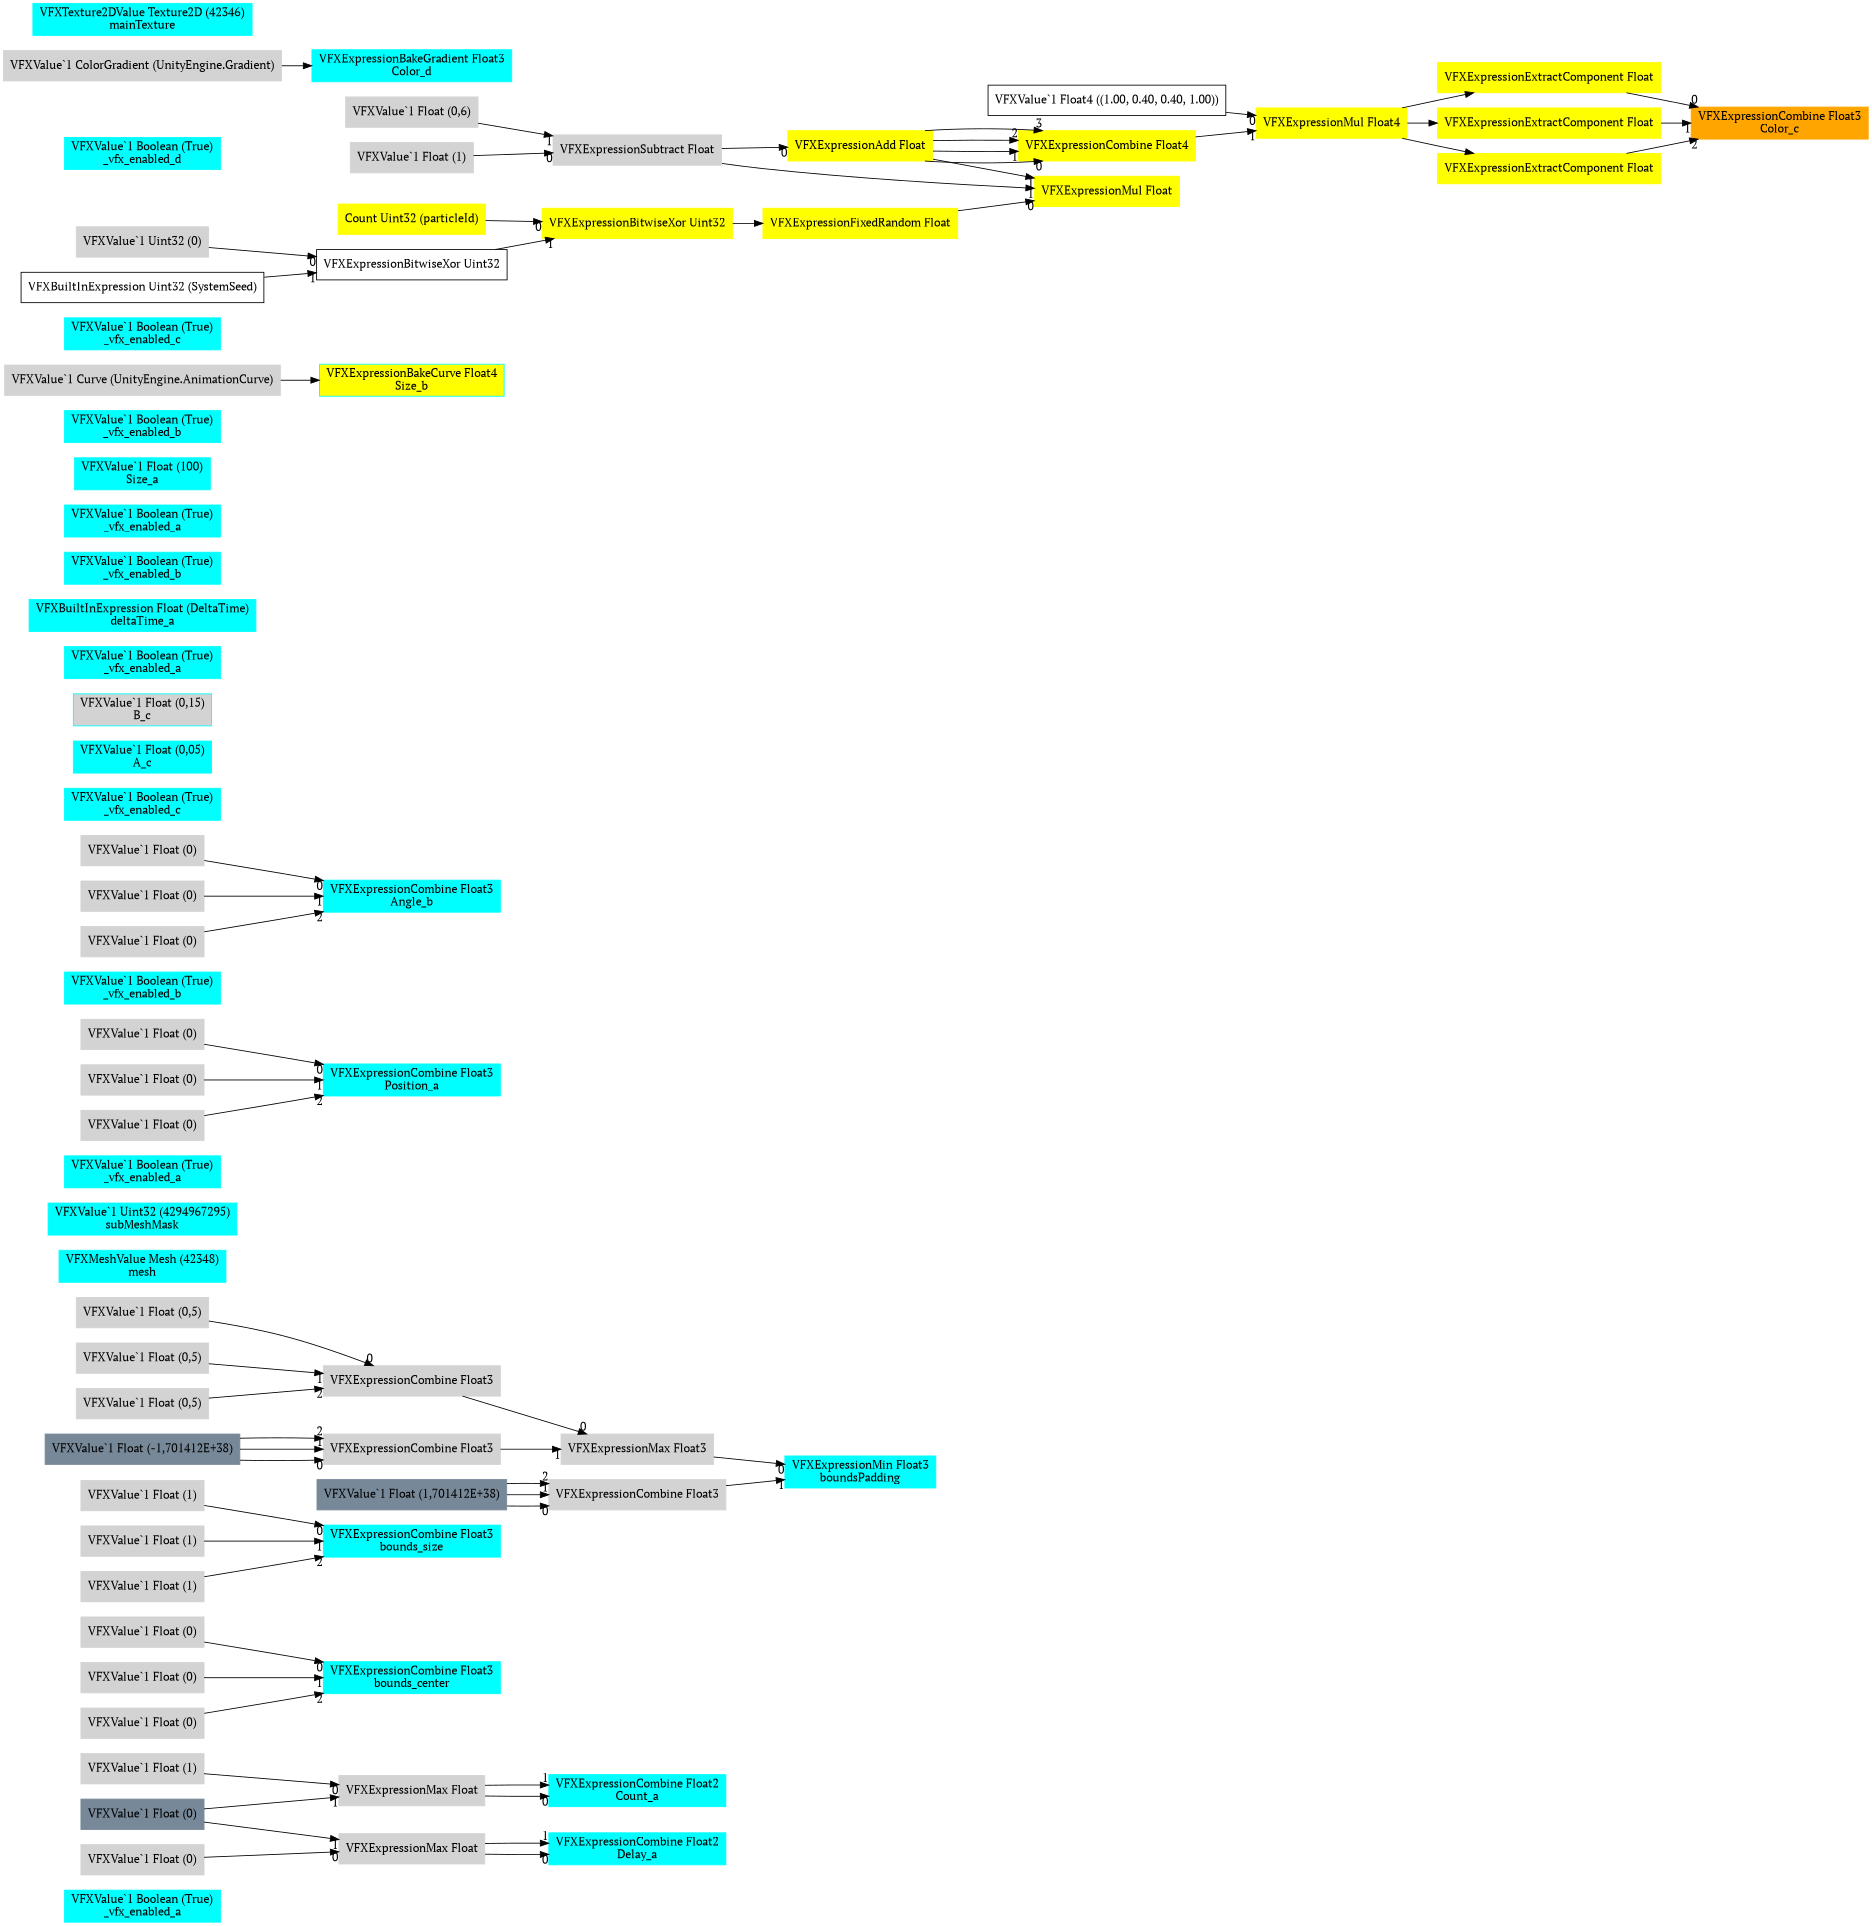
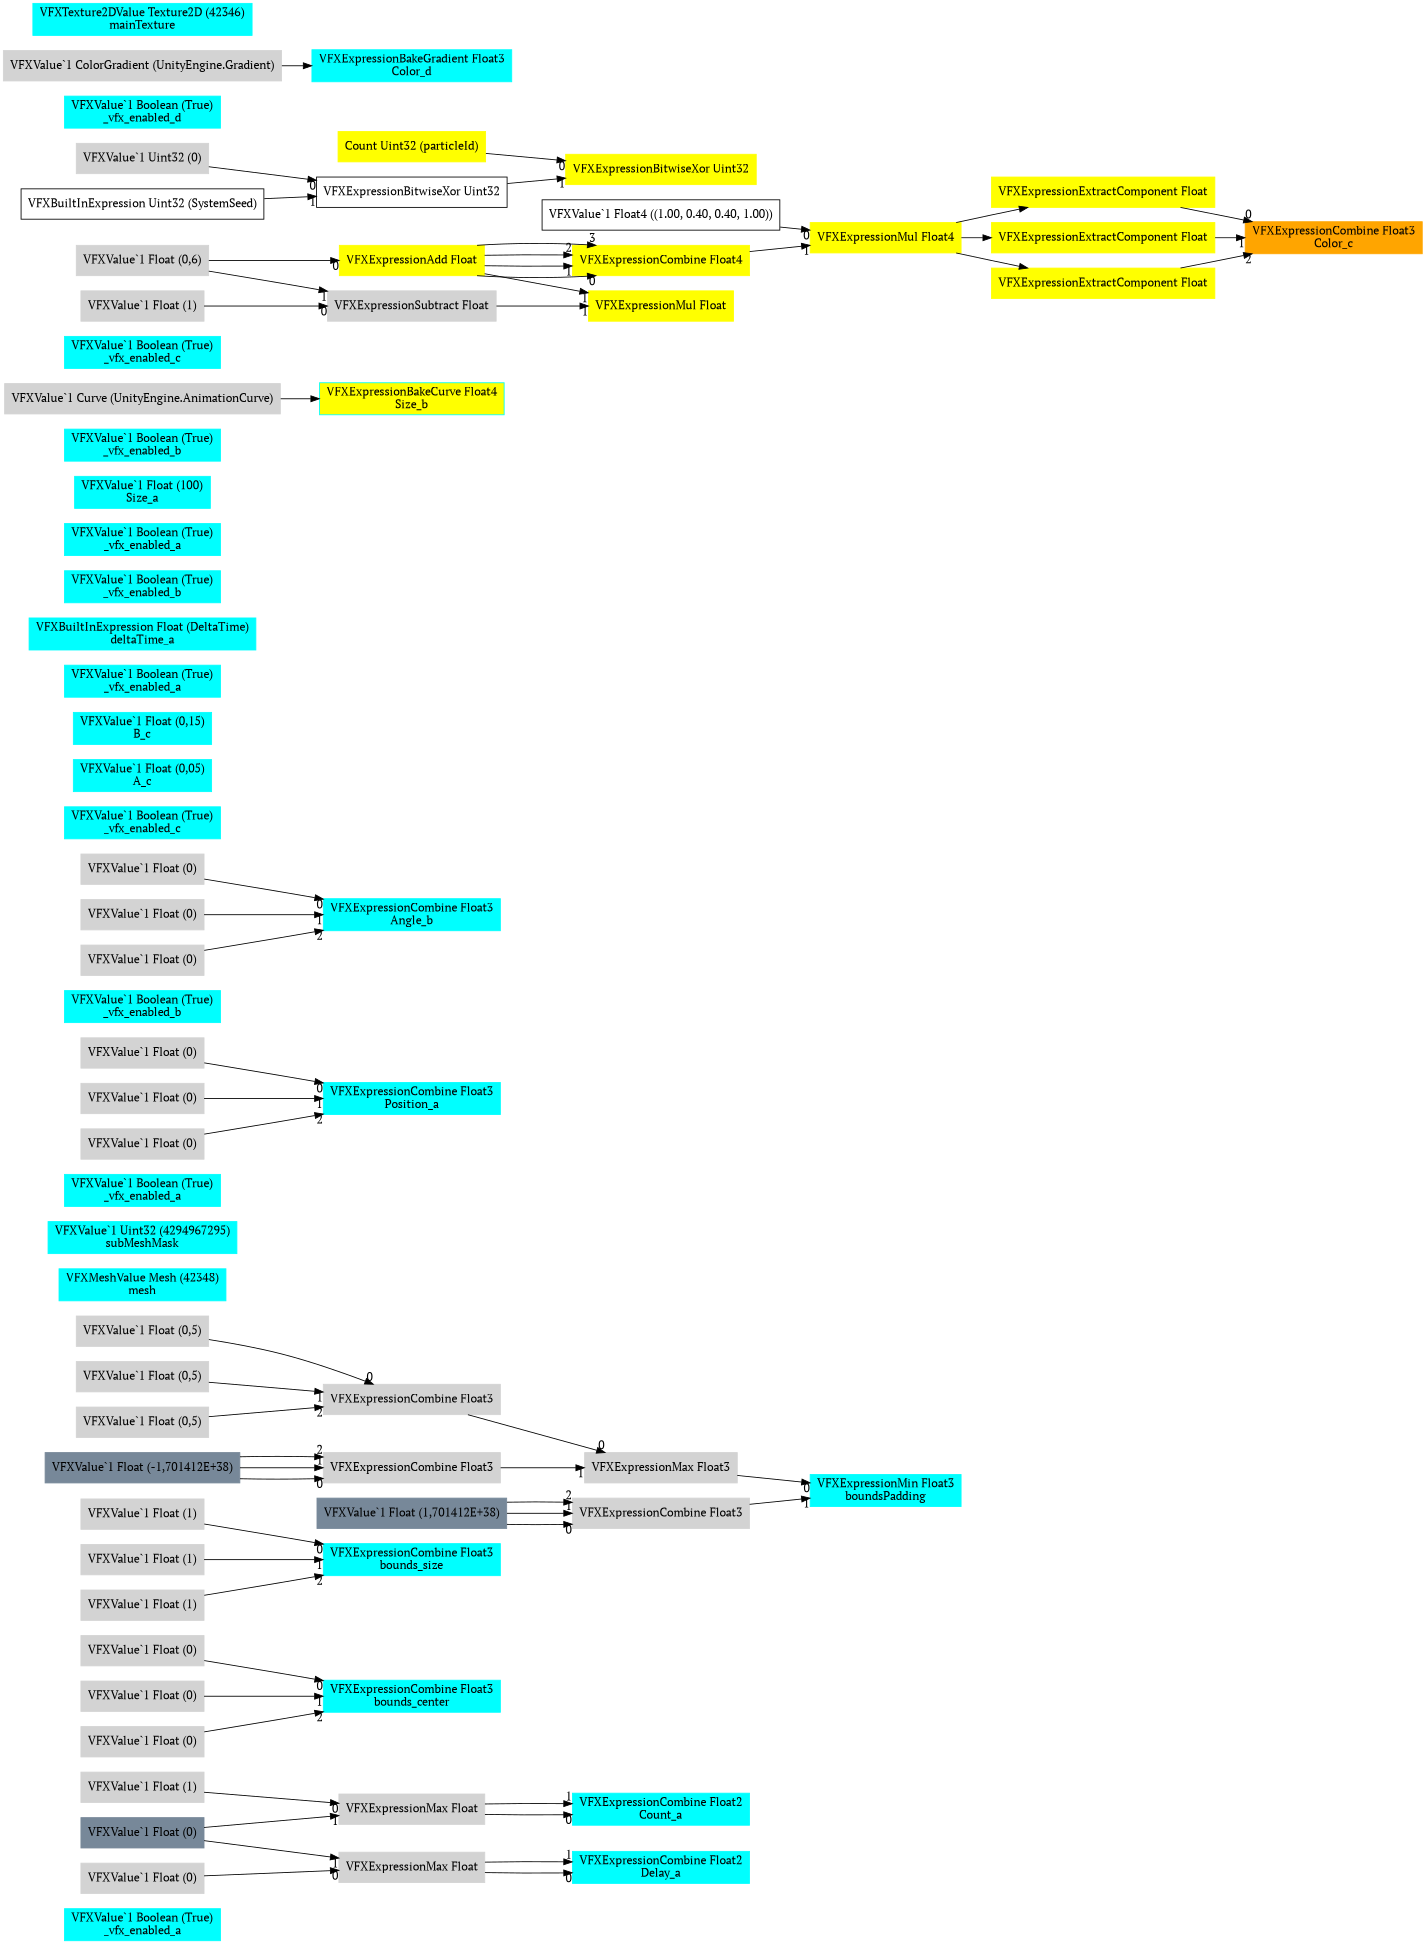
(751, 148) -> (270, 261)
(860, 223) -> none
(142, 710) -> (142, 728)
